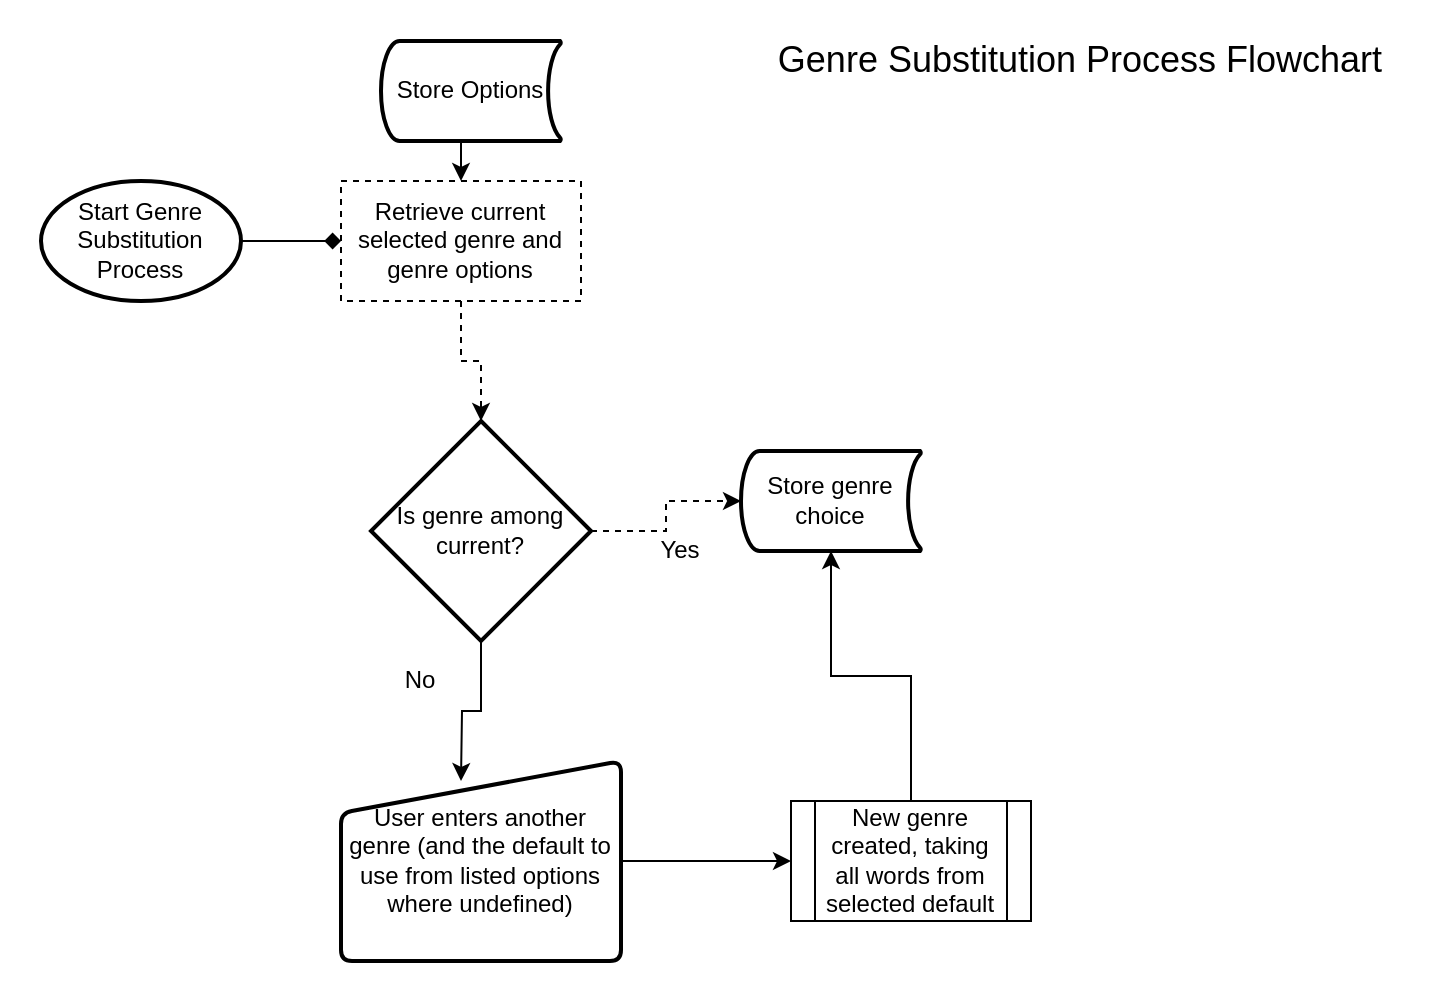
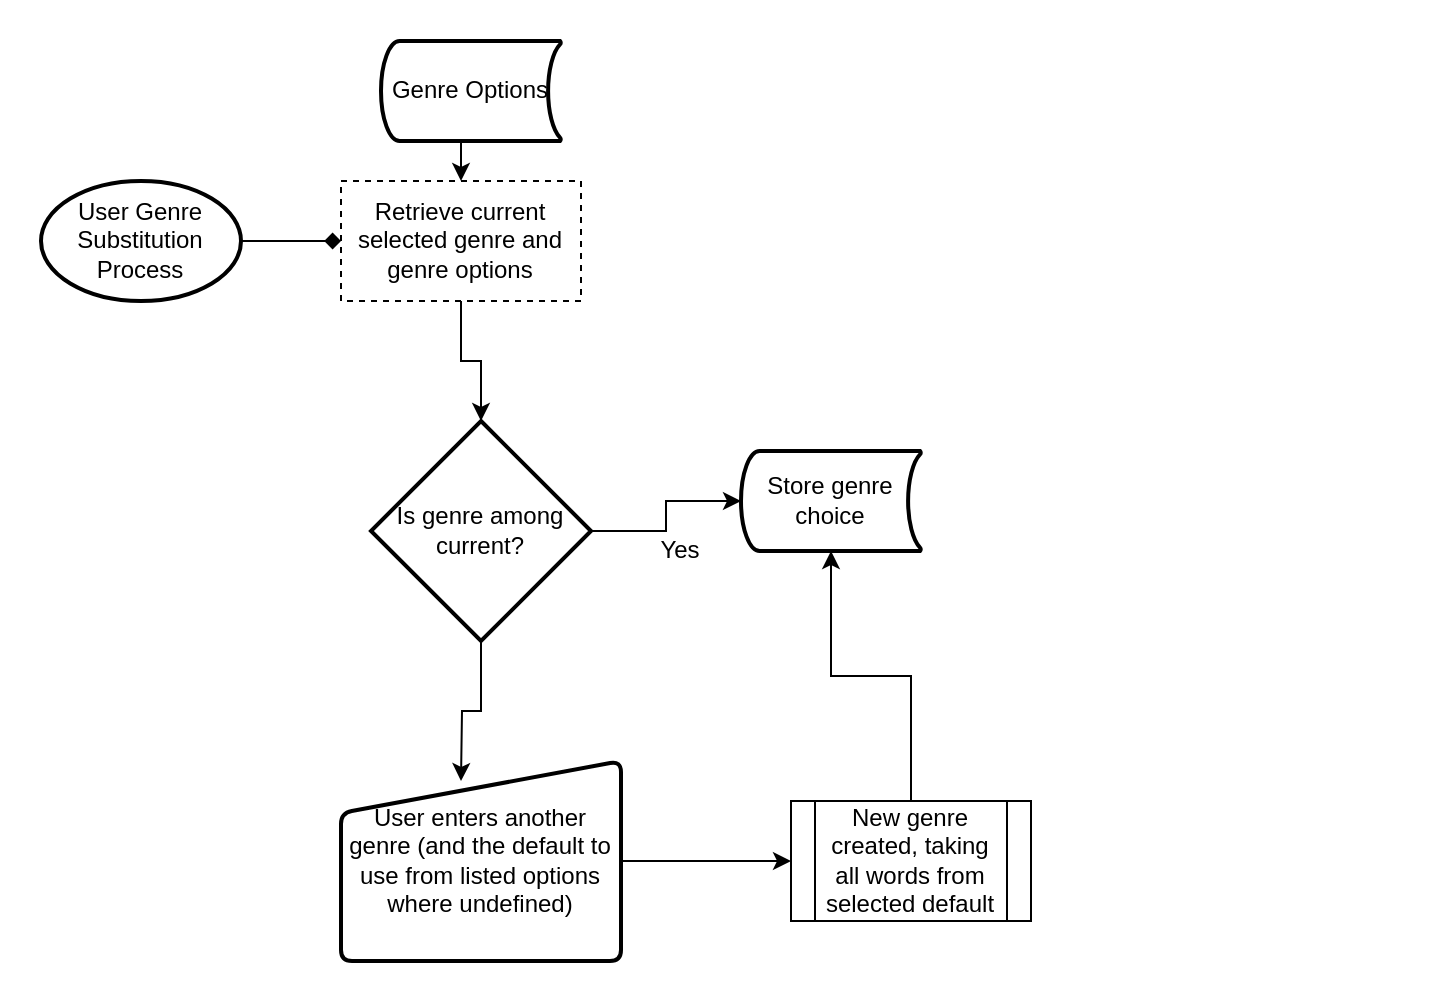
(1081, 61) -> none
(471, 91) -> (471, 91)
(141, 241) -> (141, 241)
(463, 361) -> (463, 361)
(666, 521) -> (666, 521)
(421, 681) -> none
